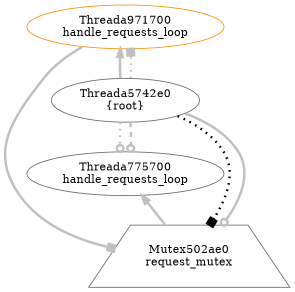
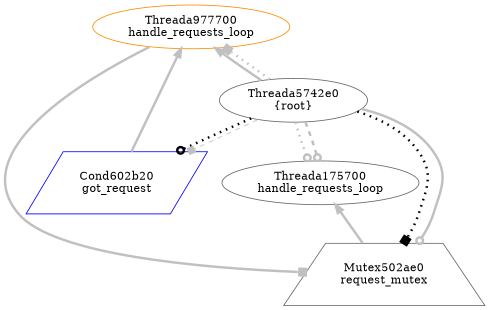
(125, 27) -> (191, 27)
(125, 174) -> (320, 183)
none -> (117, 183)
